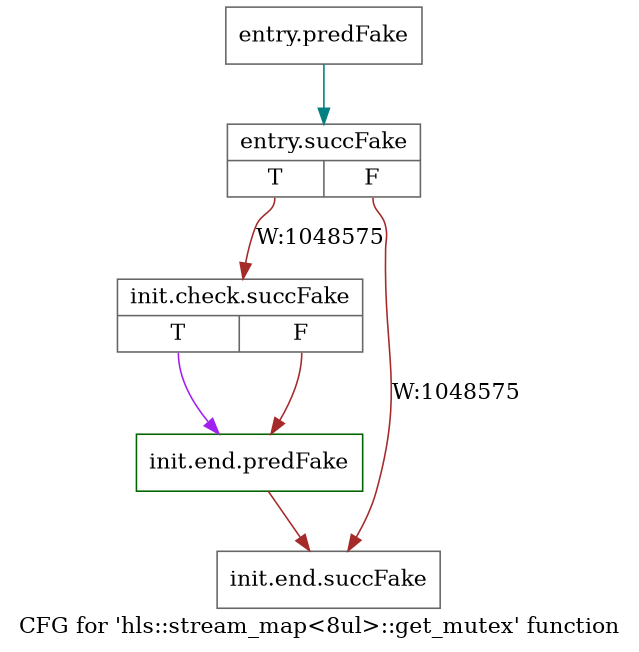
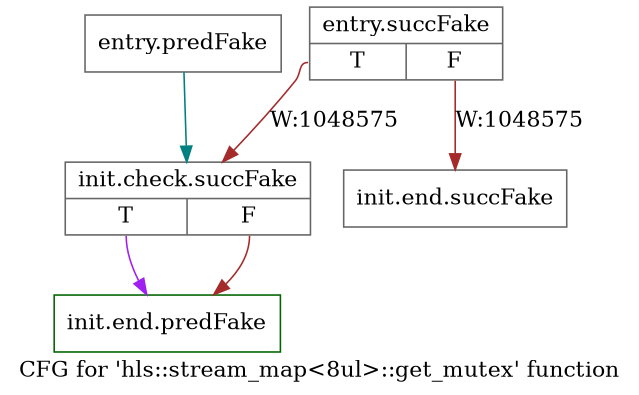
(324, 86) -> (185, 109)
(284, 514) -> none
